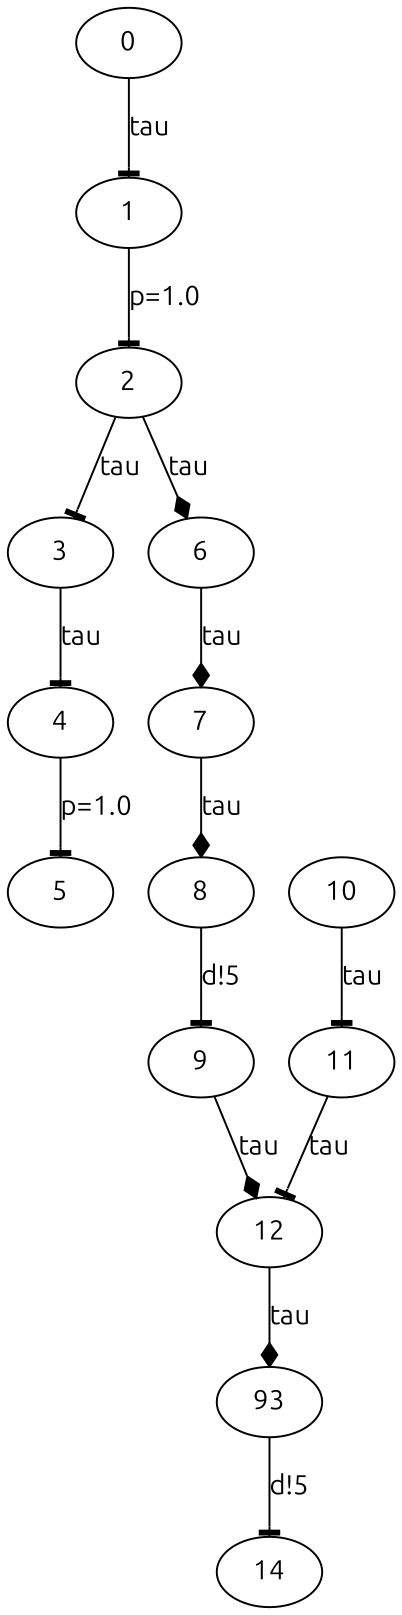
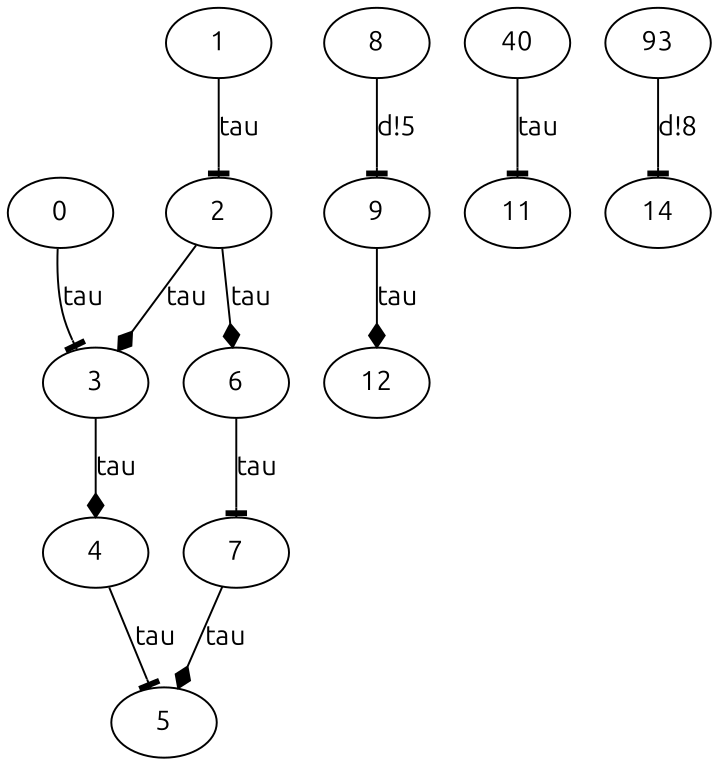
(129, 123) -> (59, 295)
(165, 298) -> (240, 128)
(96, 463) -> (164, 288)
(201, 626) -> (236, 463)
(61, 633) -> (96, 456)
(201, 796) -> (205, 626)
(97, 807) -> (156, 638)
(342, 892) -> (517, 43)
(308, 1142) -> none
(269, 1305) -> none
(290, 1487) -> (679, 128)
